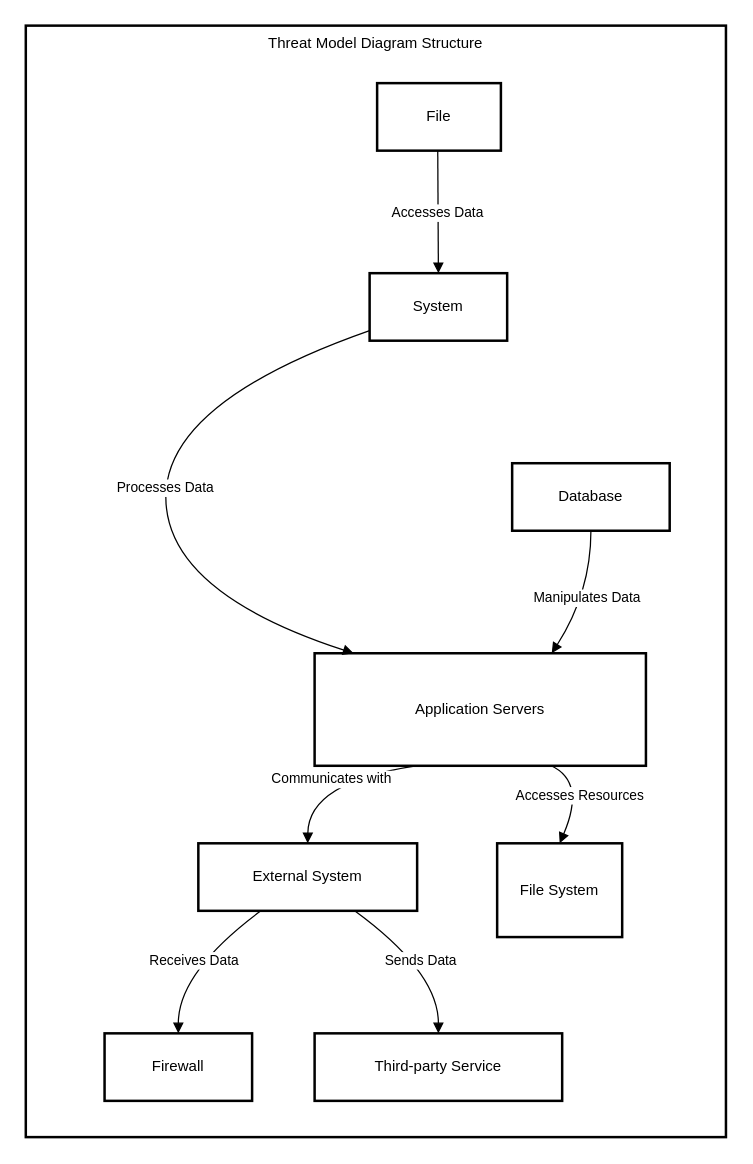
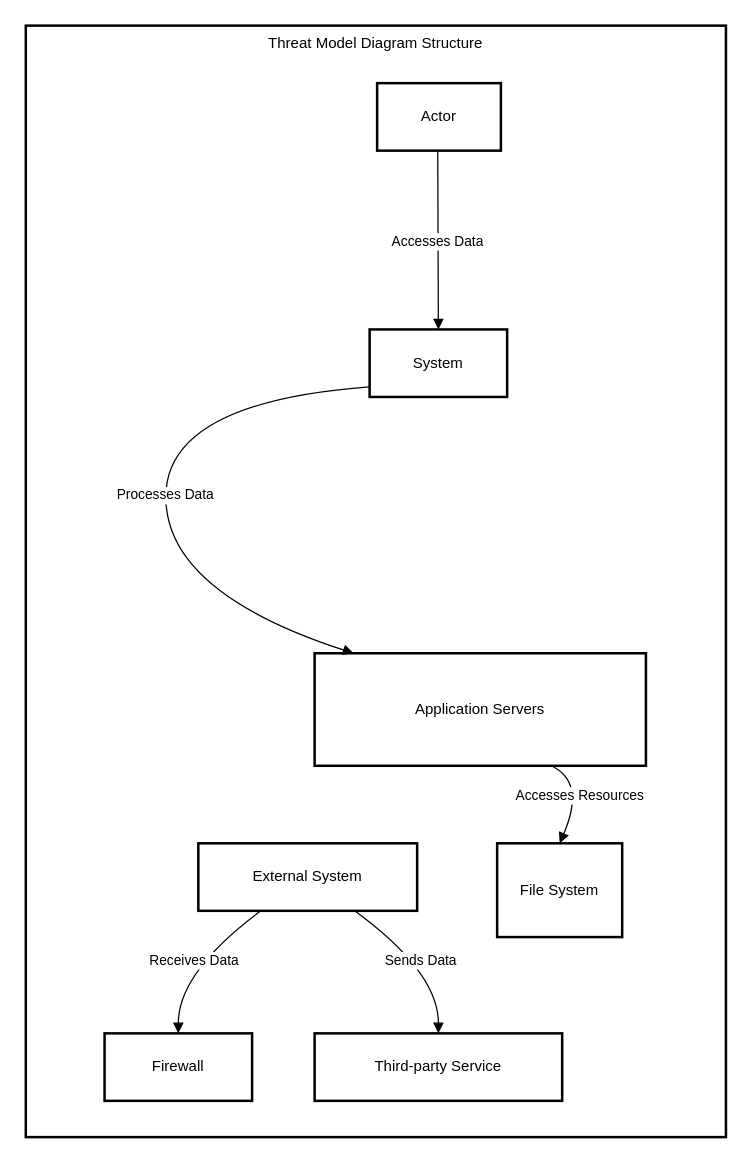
(439, 117) -> (439, 117)
(438, 307) -> (438, 363)
(591, 497) -> none
(582, 590) -> none
(348, 784) -> none
